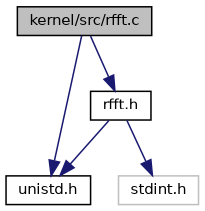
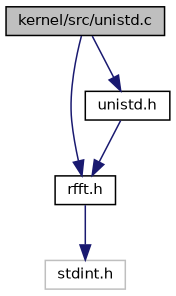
(85, 21) -> (85, 21)
(90, 142) -> (110, 141)
